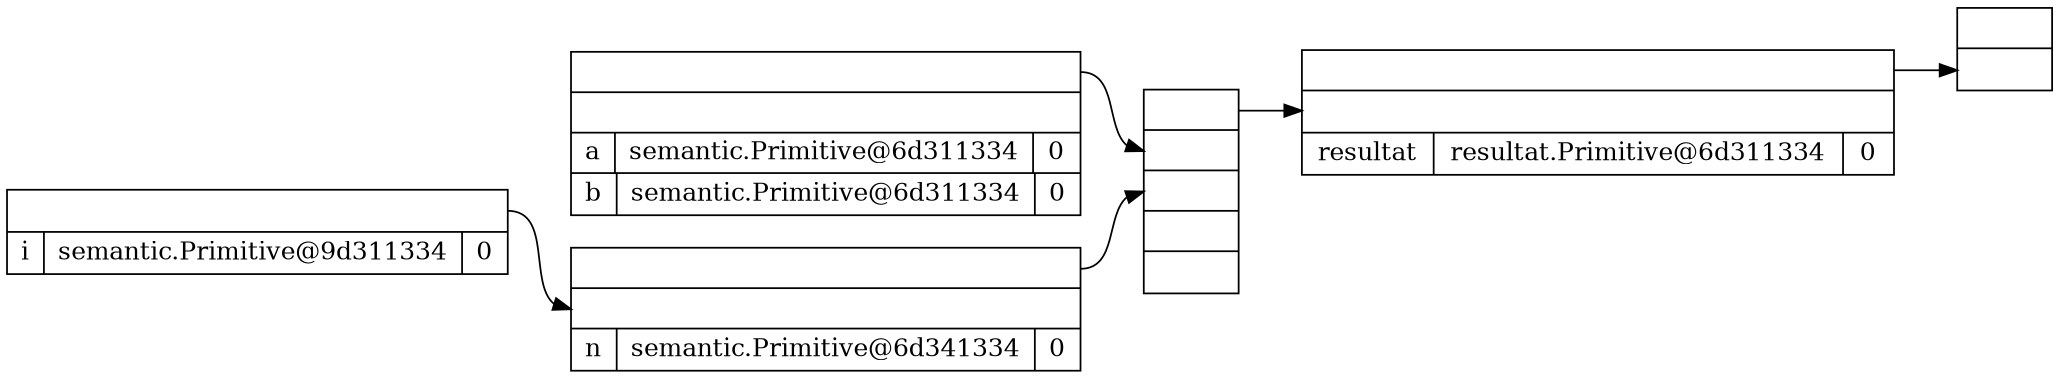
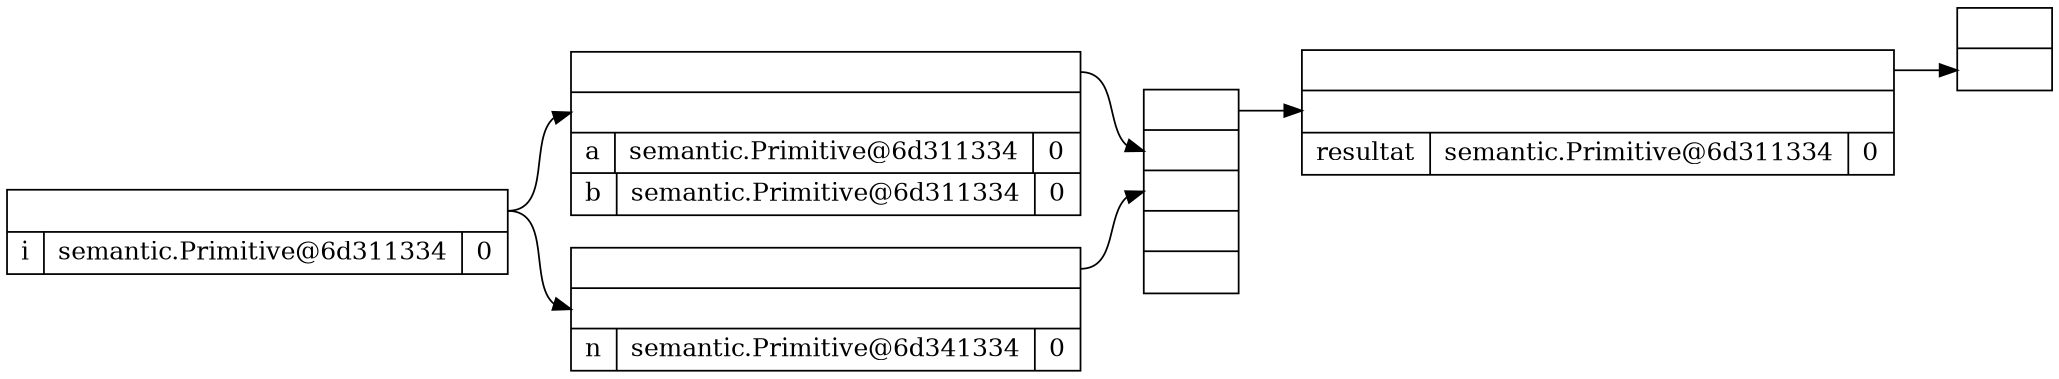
(1638, 153) -> (1639, 153)
none -> (538, 171)
(253, 252) -> (253, 252)
